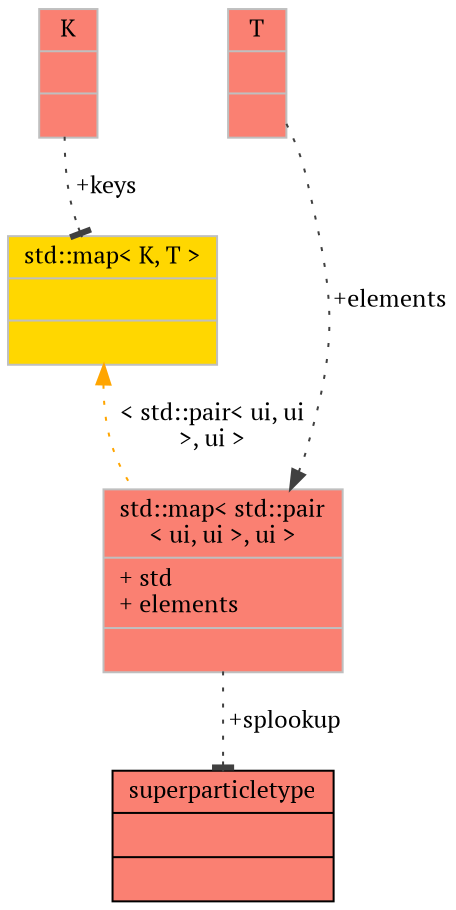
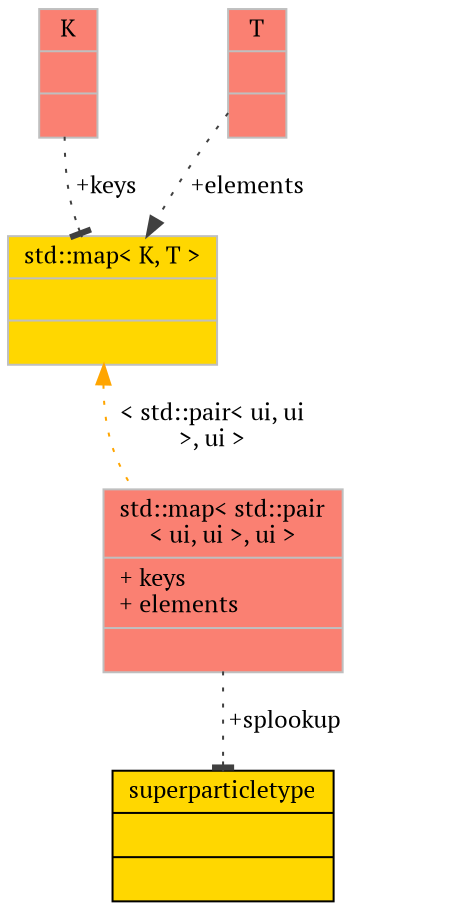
(328, 297) -> (191, 165)
(147, 579) -> (154, 579)
(223, 836) -> (223, 836)
